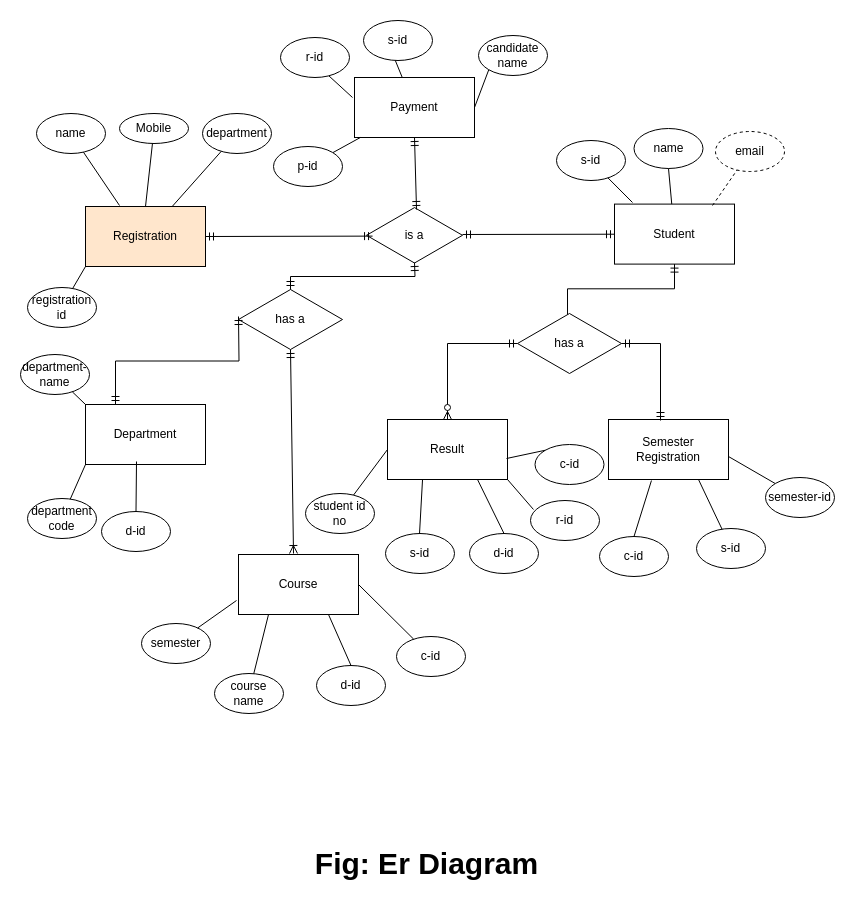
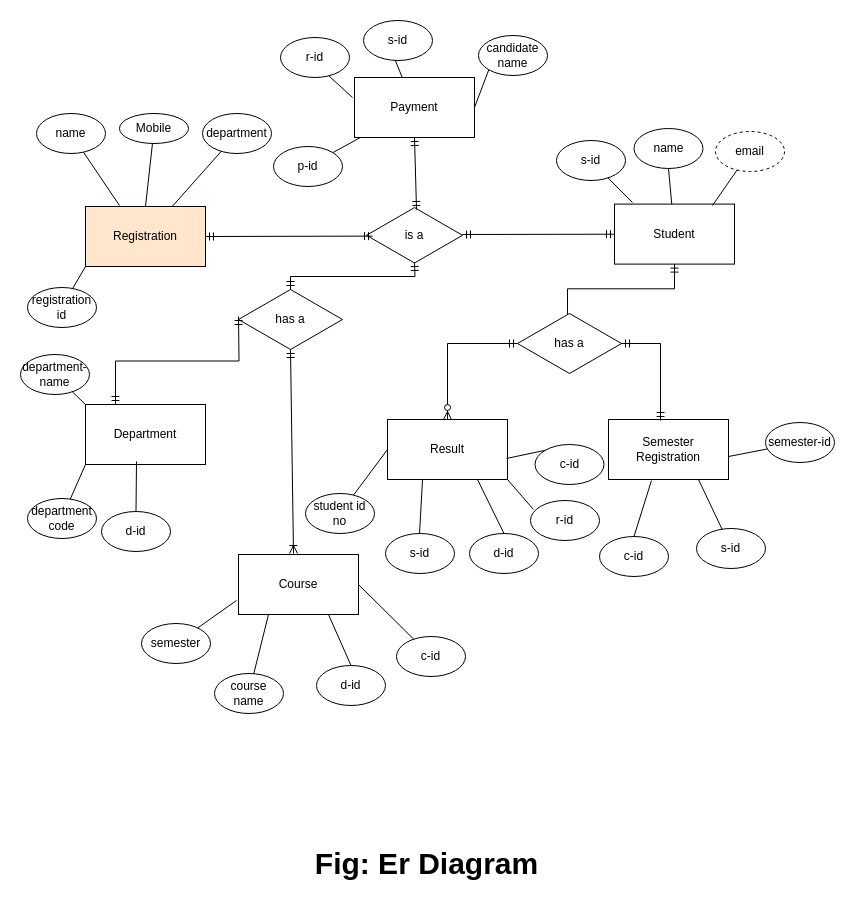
(725, 187) -> (725, 187)
(800, 498) -> (800, 443)
